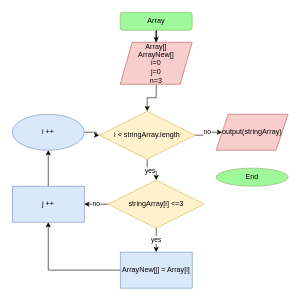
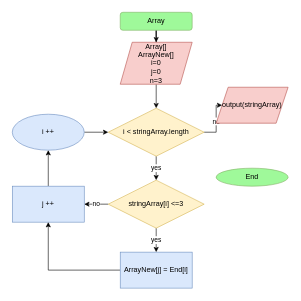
(252, 132) -> (252, 105)
(147, 135) -> (156, 132)
(156, 270) -> (156, 270)
